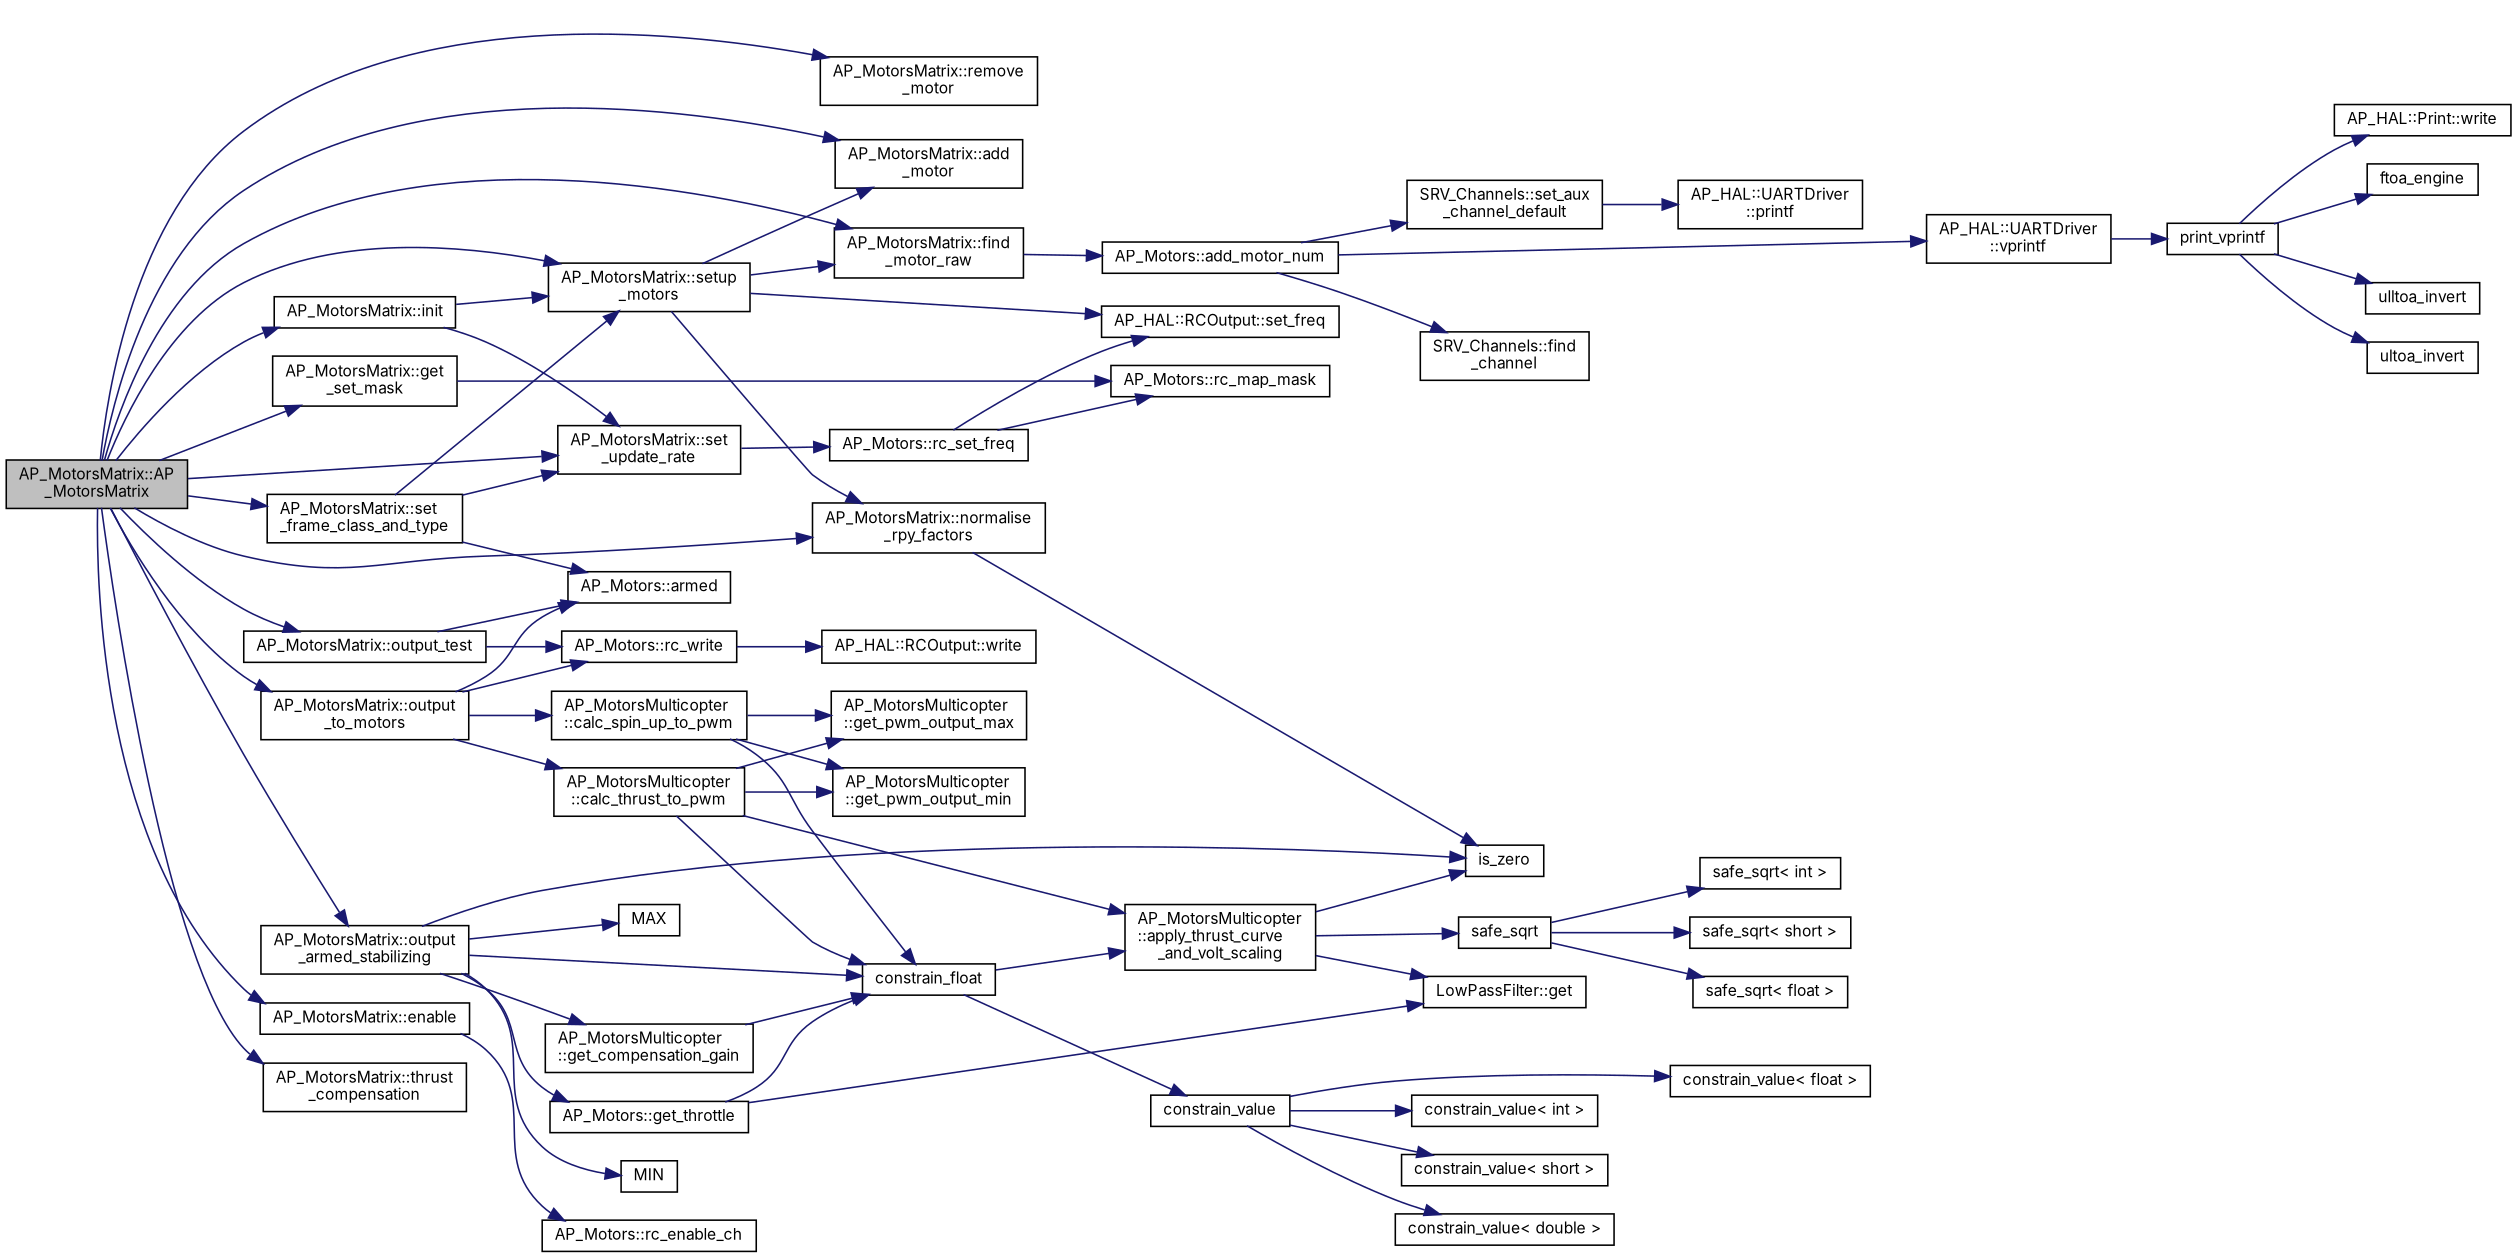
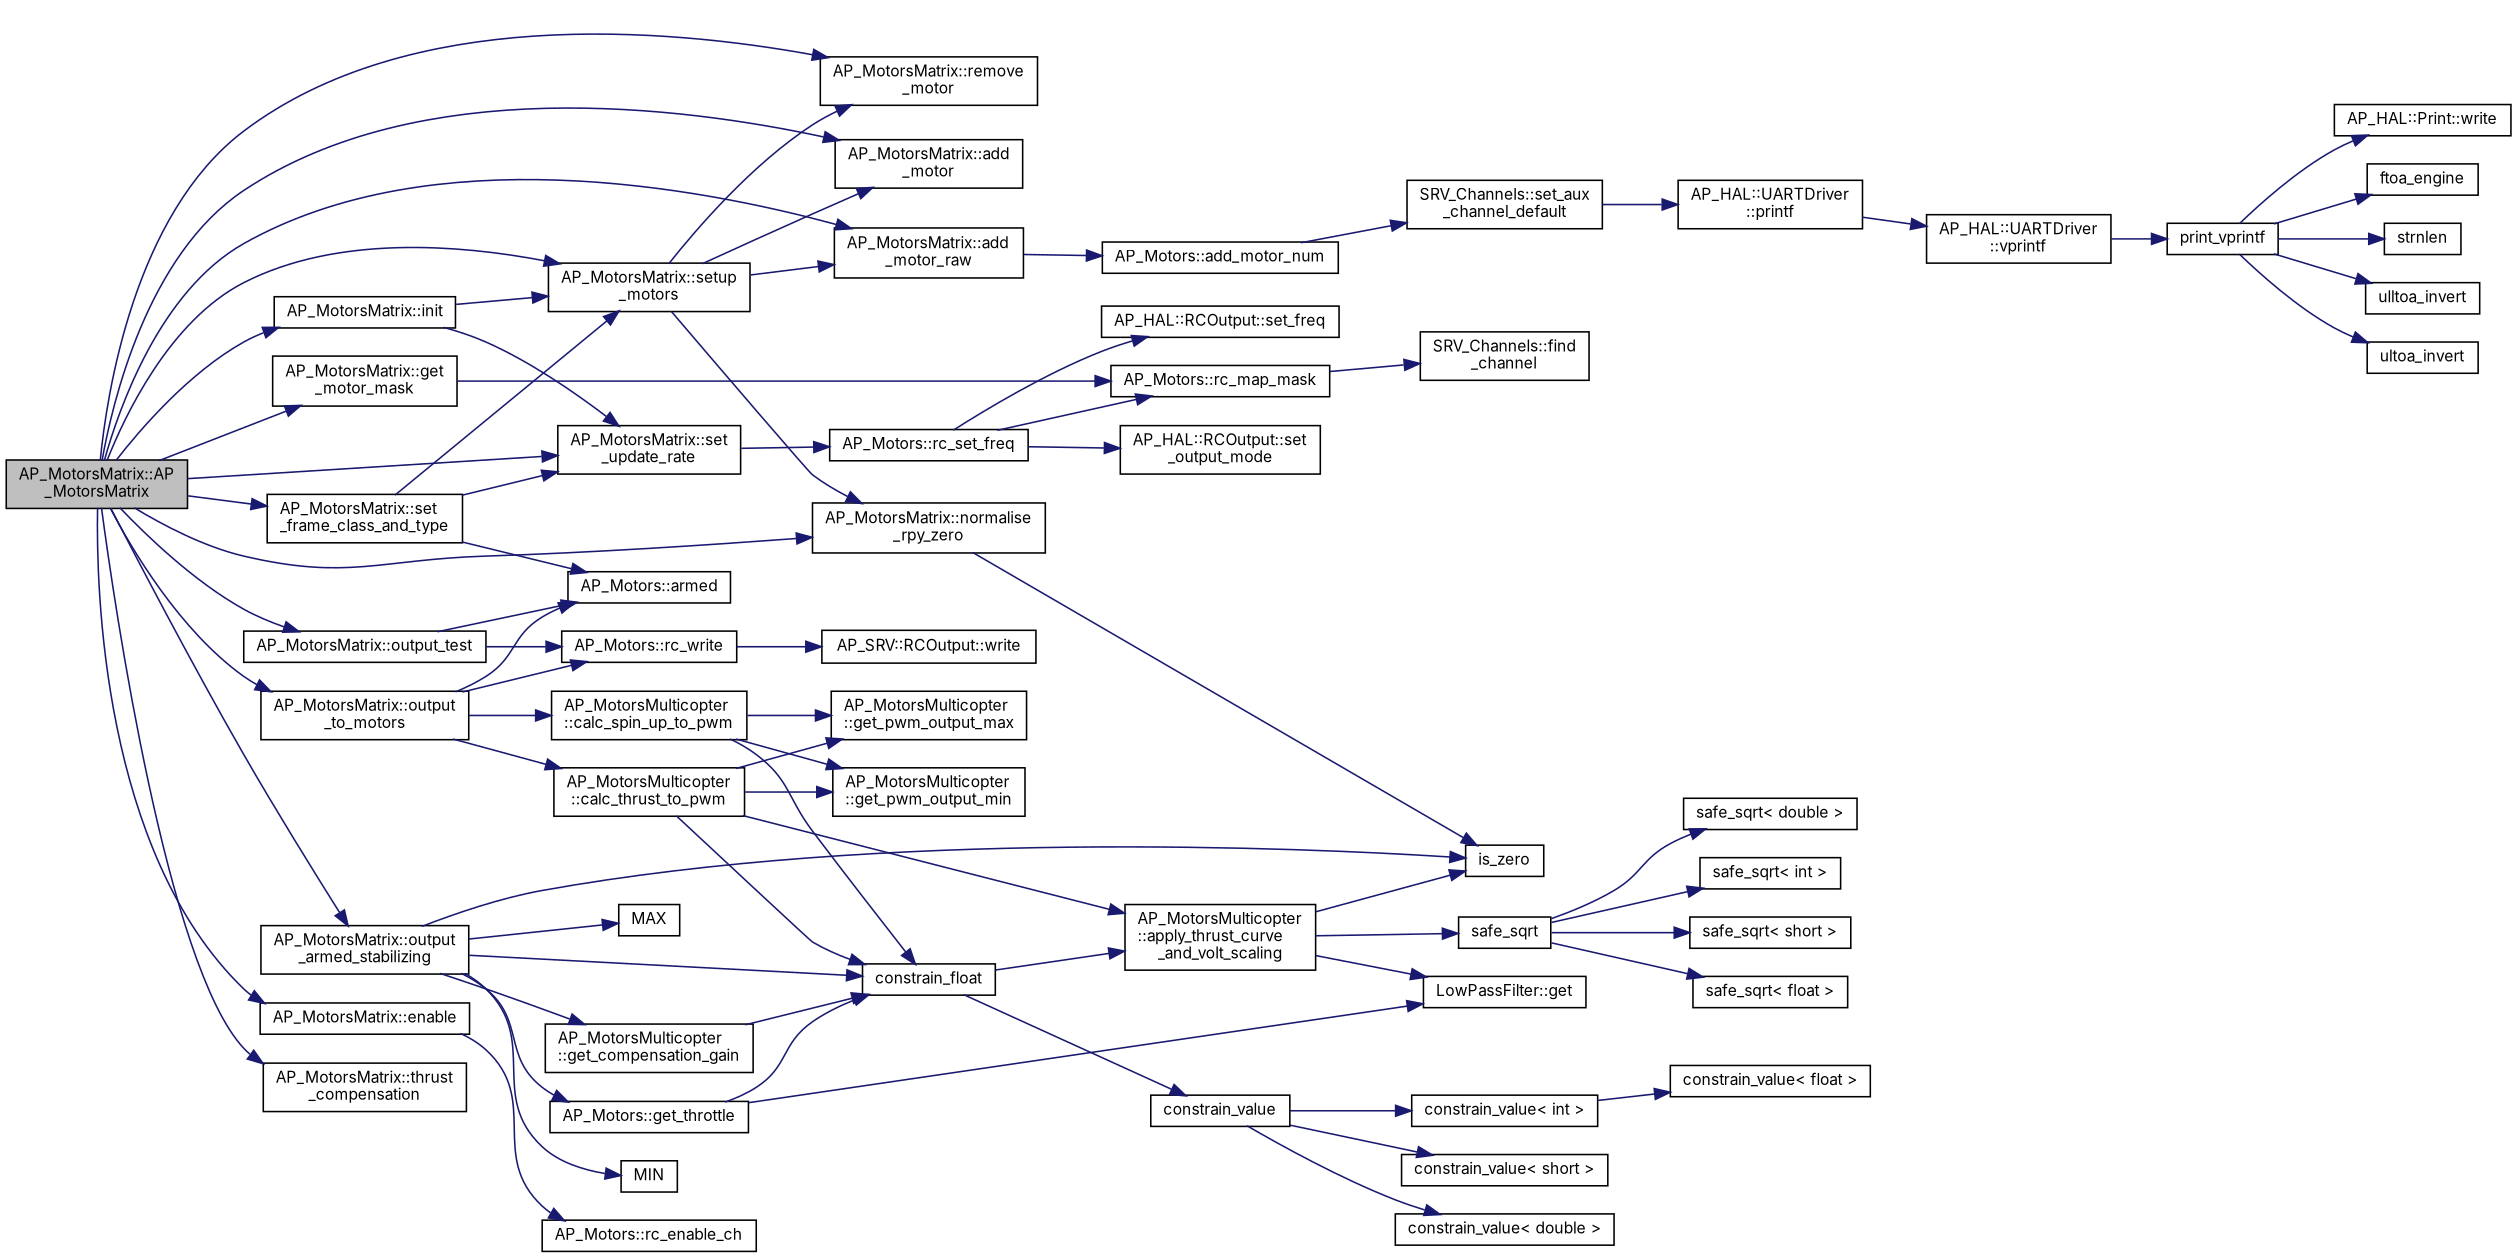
none -> (2423, 239)
(1625, 248) -> (1887, 221)
(929, 253) -> (929, 253)
(1355, 298) -> (1367, 368)
(918, 303) -> (746, 179)
(365, 381) -> (365, 381)
none -> (1220, 450)
(929, 528) -> (929, 528)
(929, 647) -> (929, 647)
none -> (1770, 814)
(1472, 1077) -> (1626, 1097)
